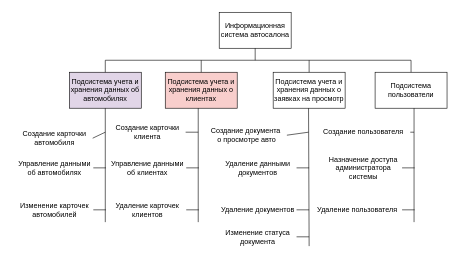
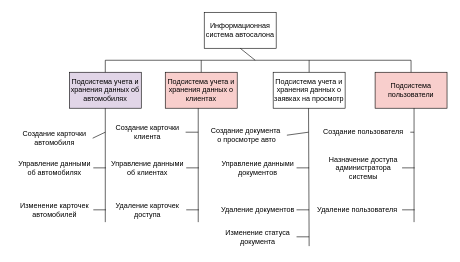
(255, 30) -> (240, 30)
(411, 90) -> (411, 90)
(258, 168) -> (258, 168)
(148, 210) -> (148, 210)
